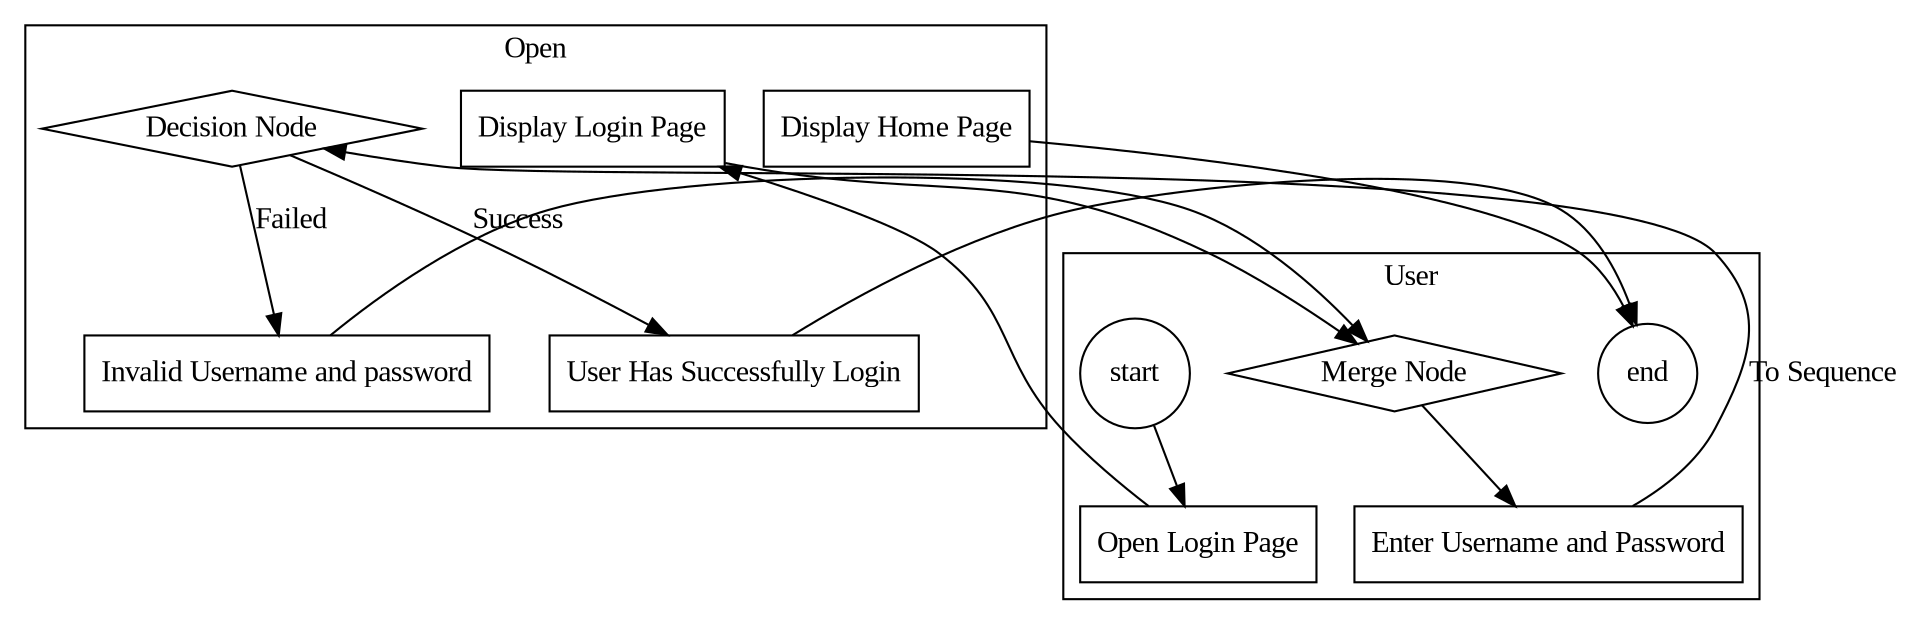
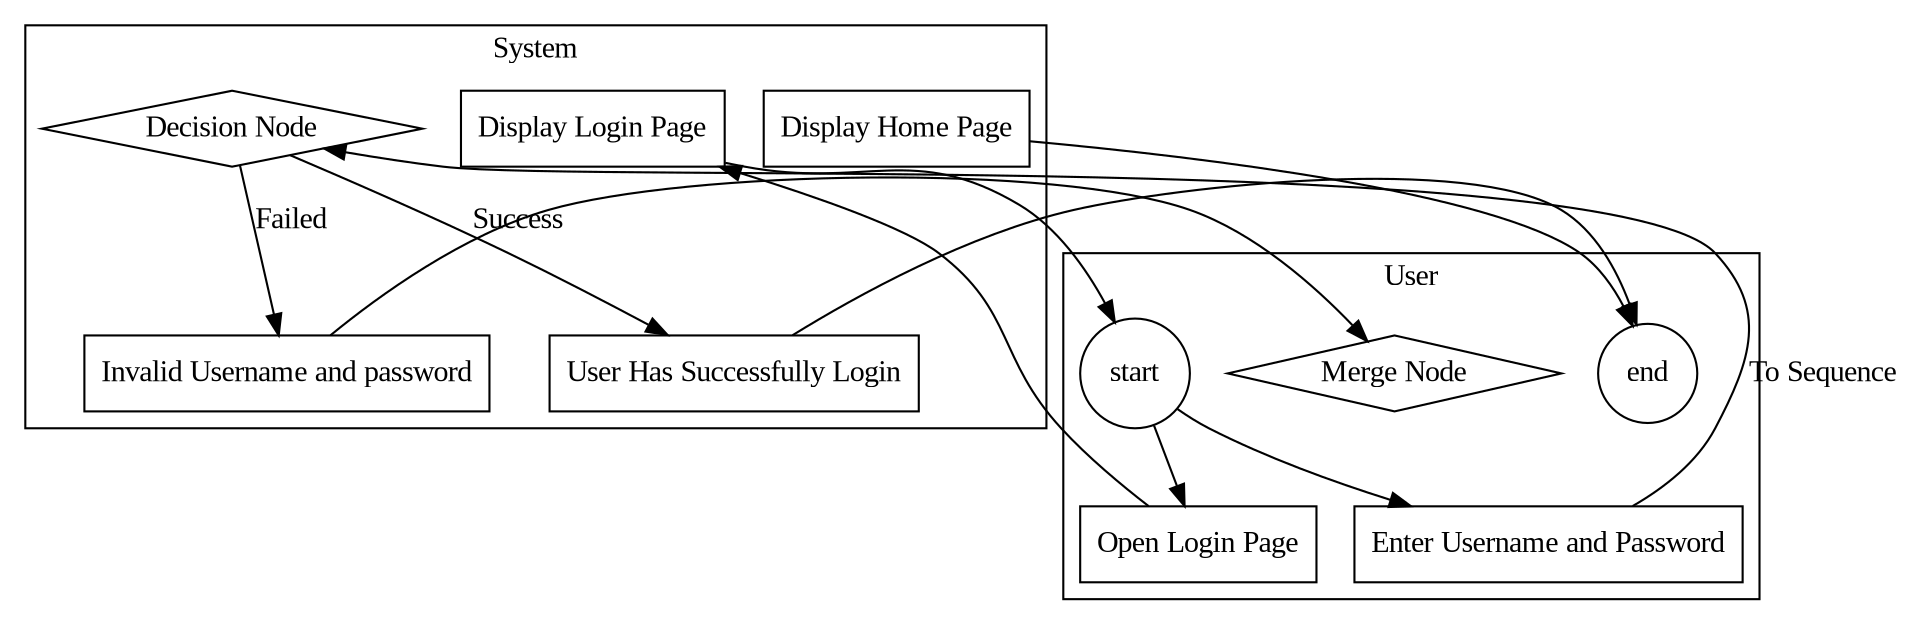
(536, 50) -> (536, 50)
(1125, 219) -> (1002, 196)
(1461, 448) -> (1281, 461)
